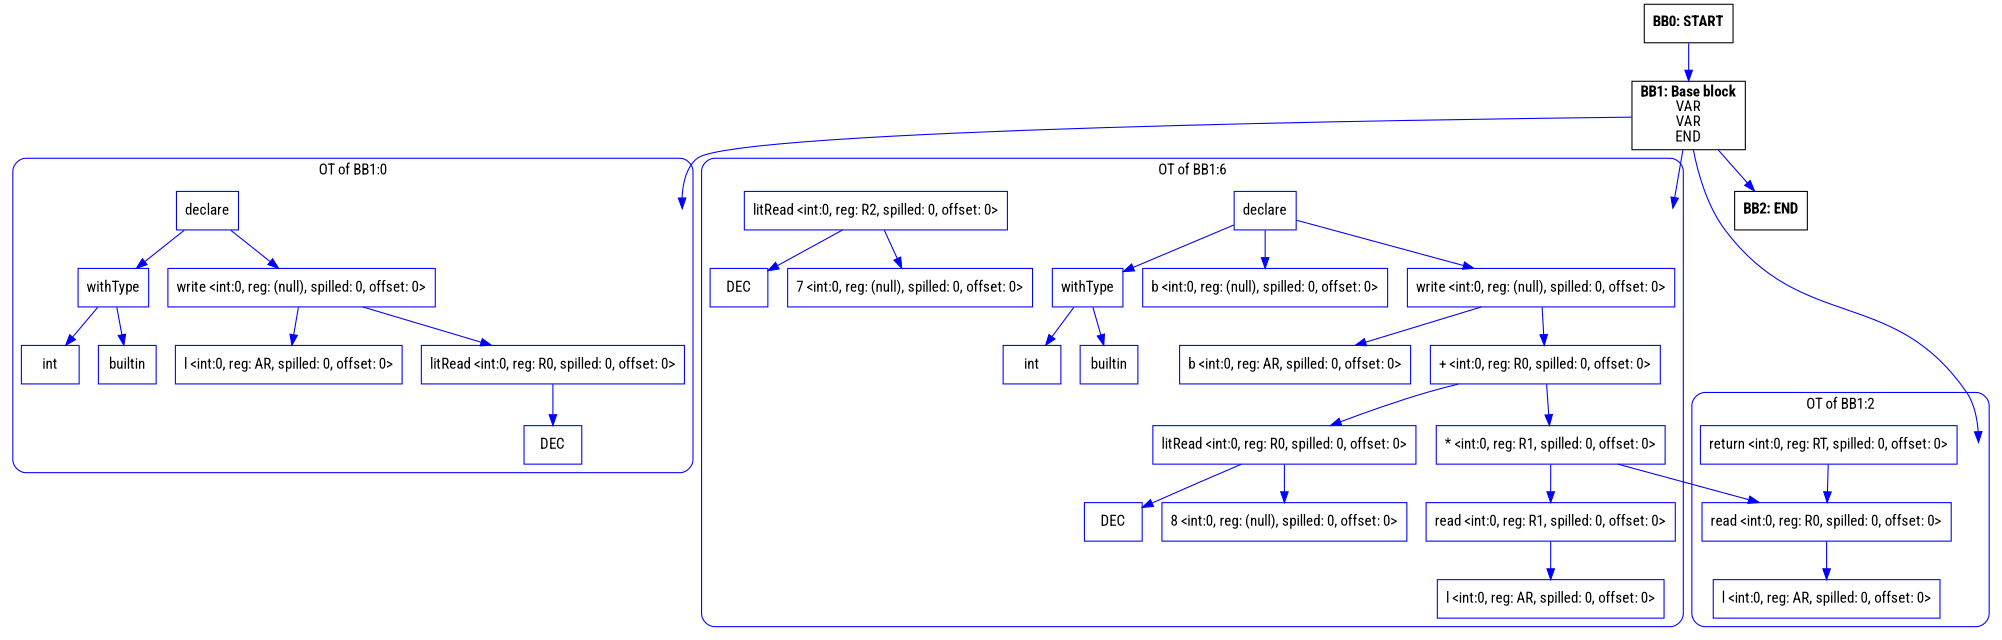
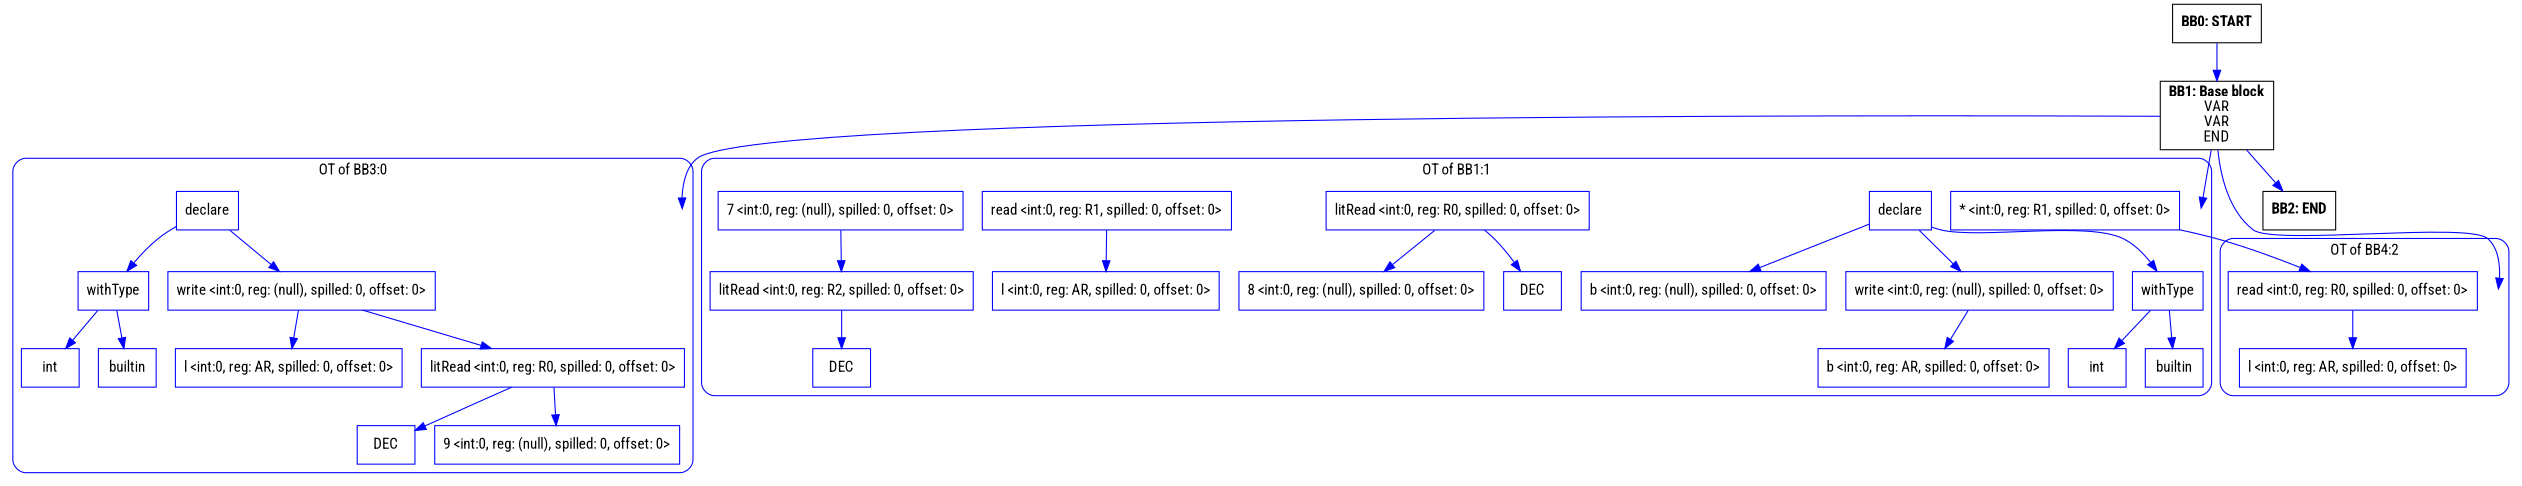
(353, 171) -> (353, 171)
(1192, 171) -> (1457, 171)
(891, 244) -> (841, 245)
(1545, 365) -> none
(1841, 405) -> (2365, 251)
none -> (557, 445)
(1829, 445) -> none
(1551, 478) -> none
